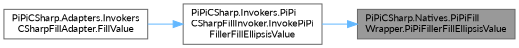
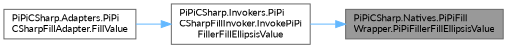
(76, 24) -> (70, 24)
